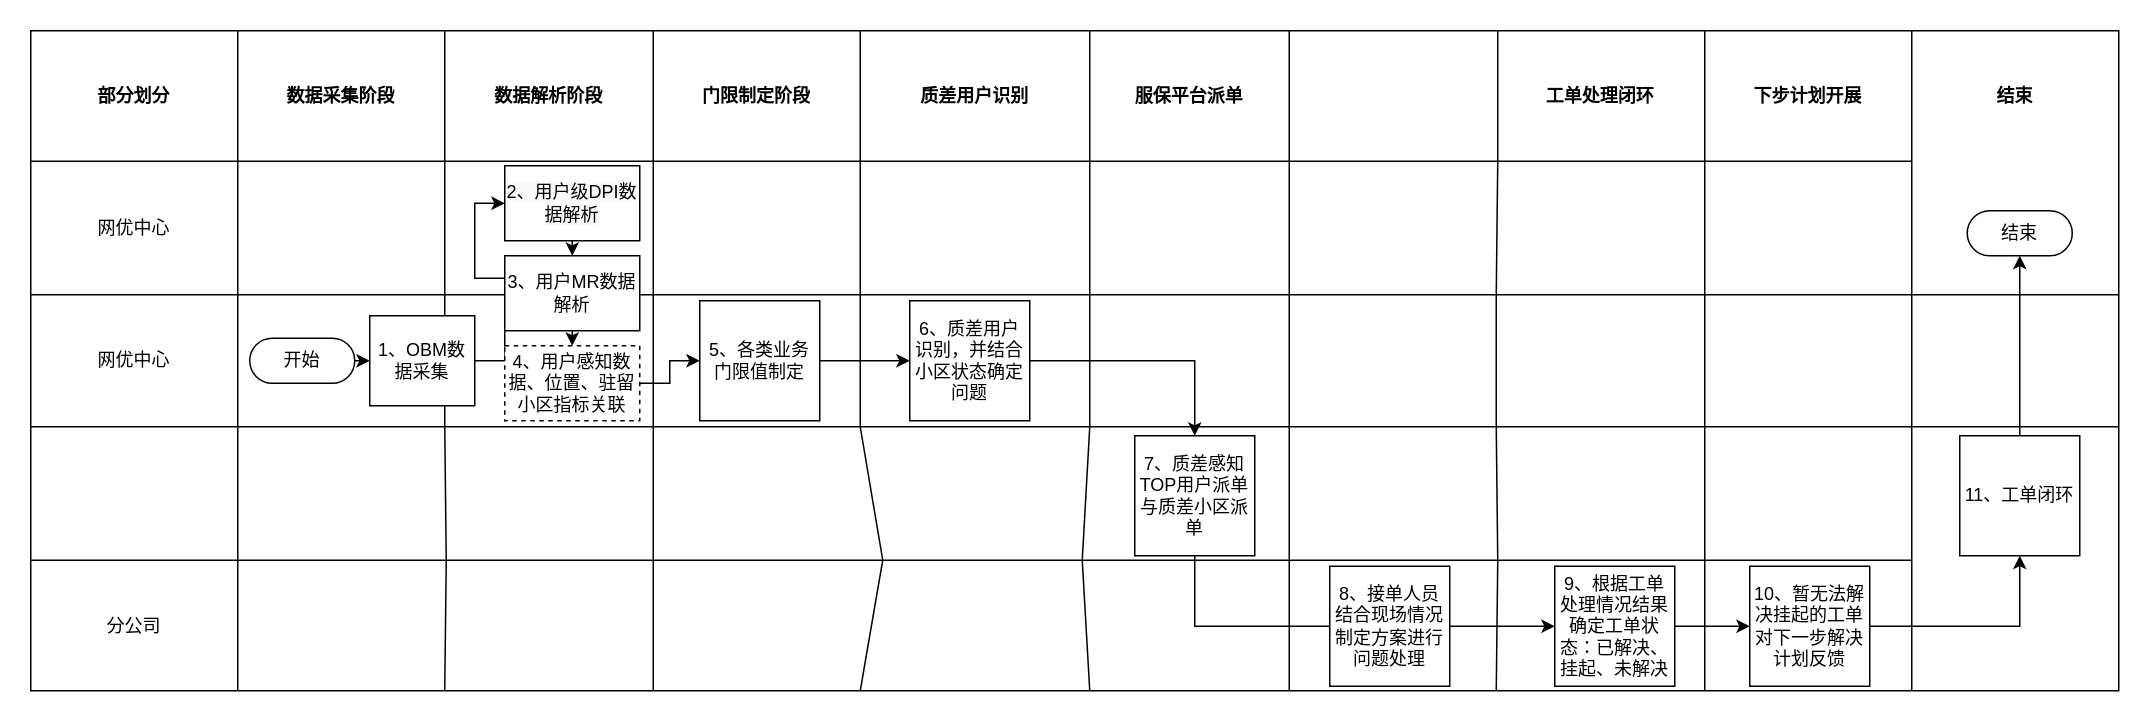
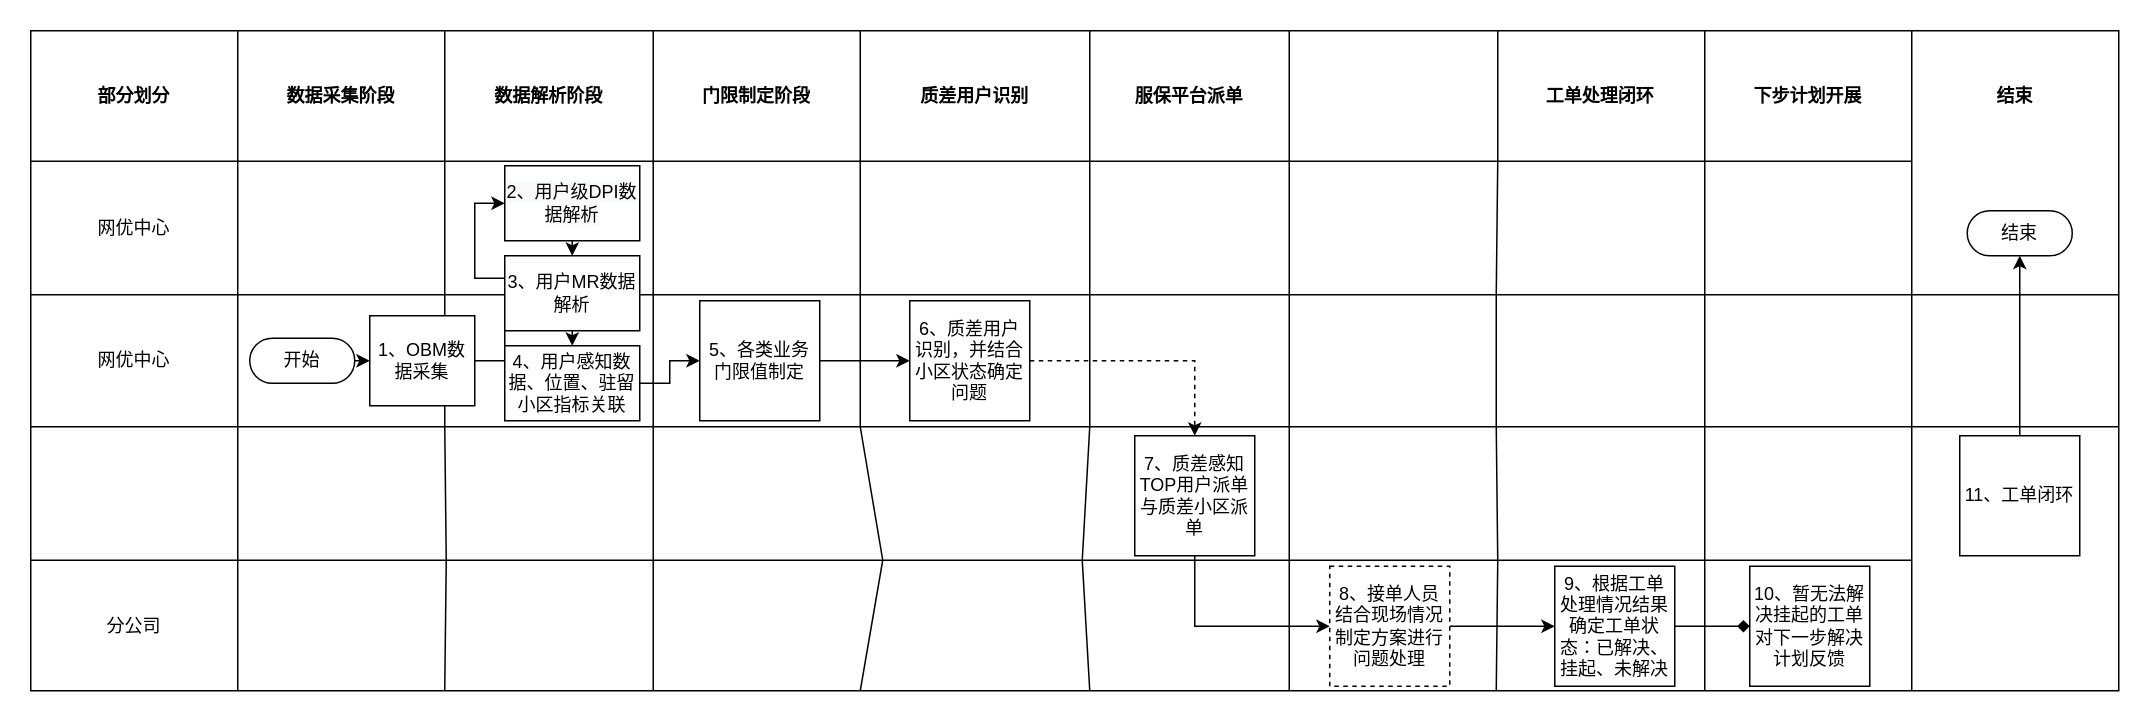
(1144, 361) -> (1144, 361)
(572, 383) -> (572, 383)
(1323, 626) -> (1318, 626)
(1390, 626) -> (1390, 626)
(1738, 626) -> (1737, 626)
(1975, 626) -> none
